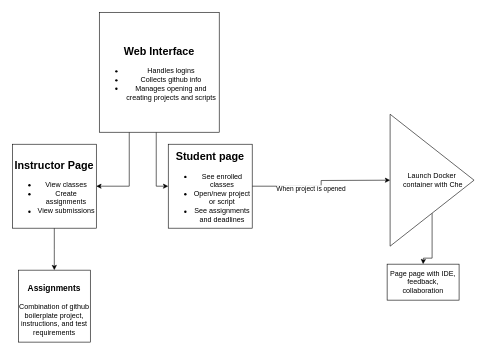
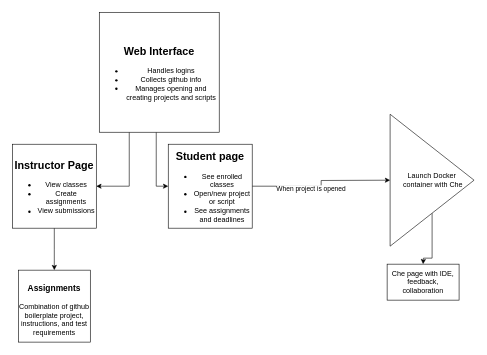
(423, 282) -> (423, 282)
